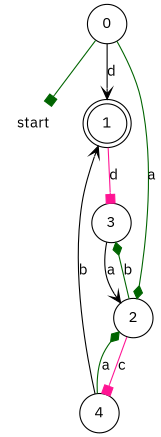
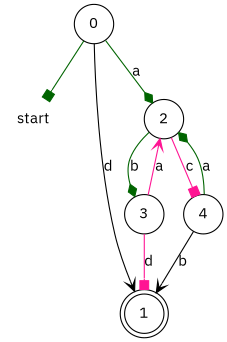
(109, 170) -> (144, 256)
(105, 269) -> (153, 172)
